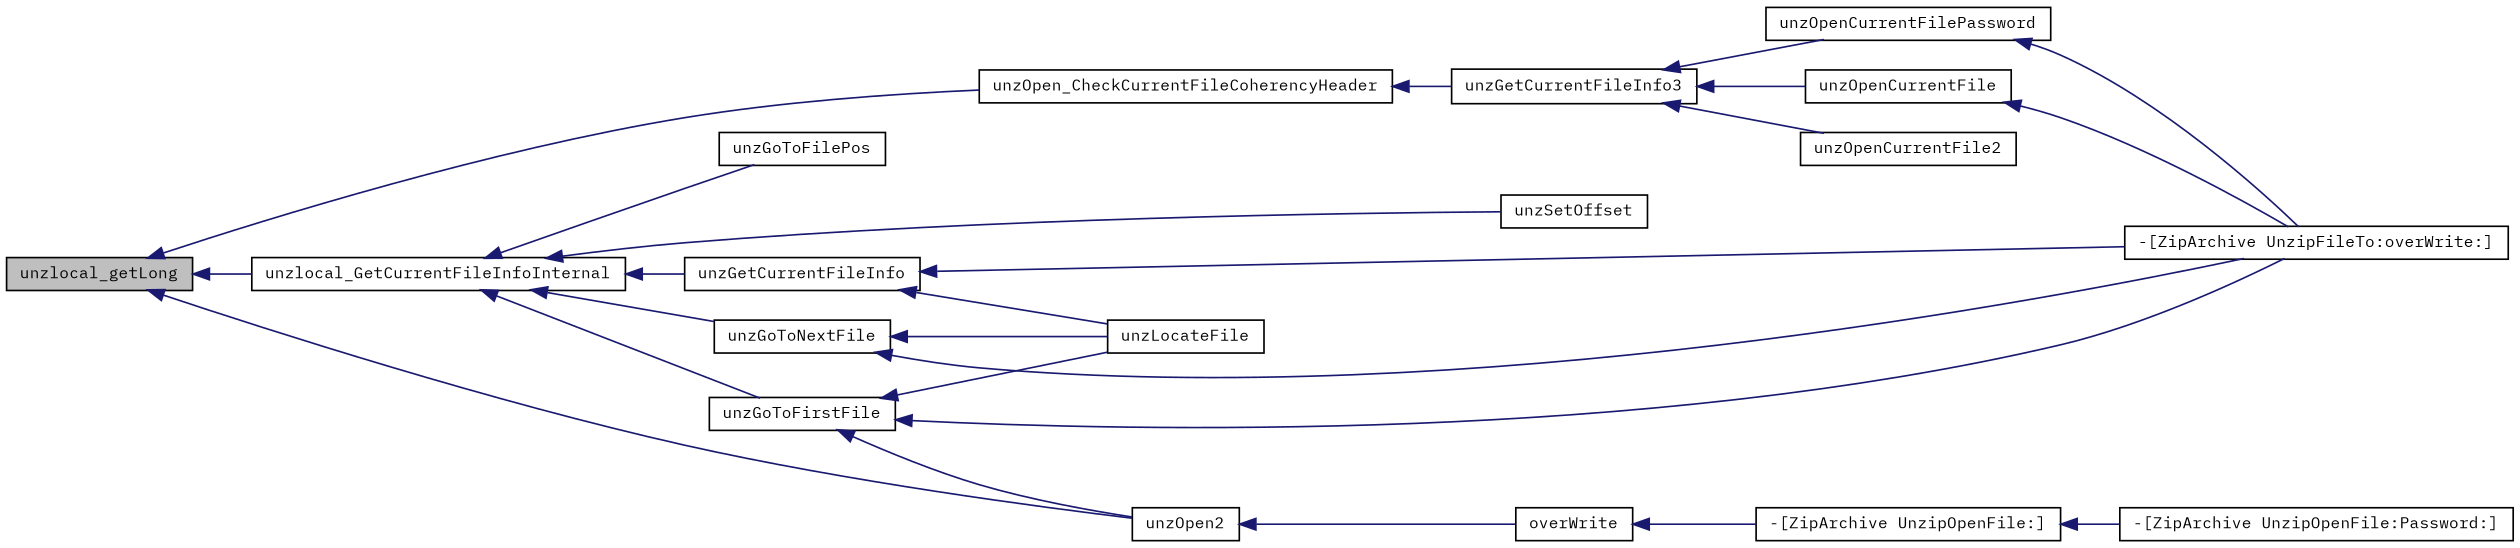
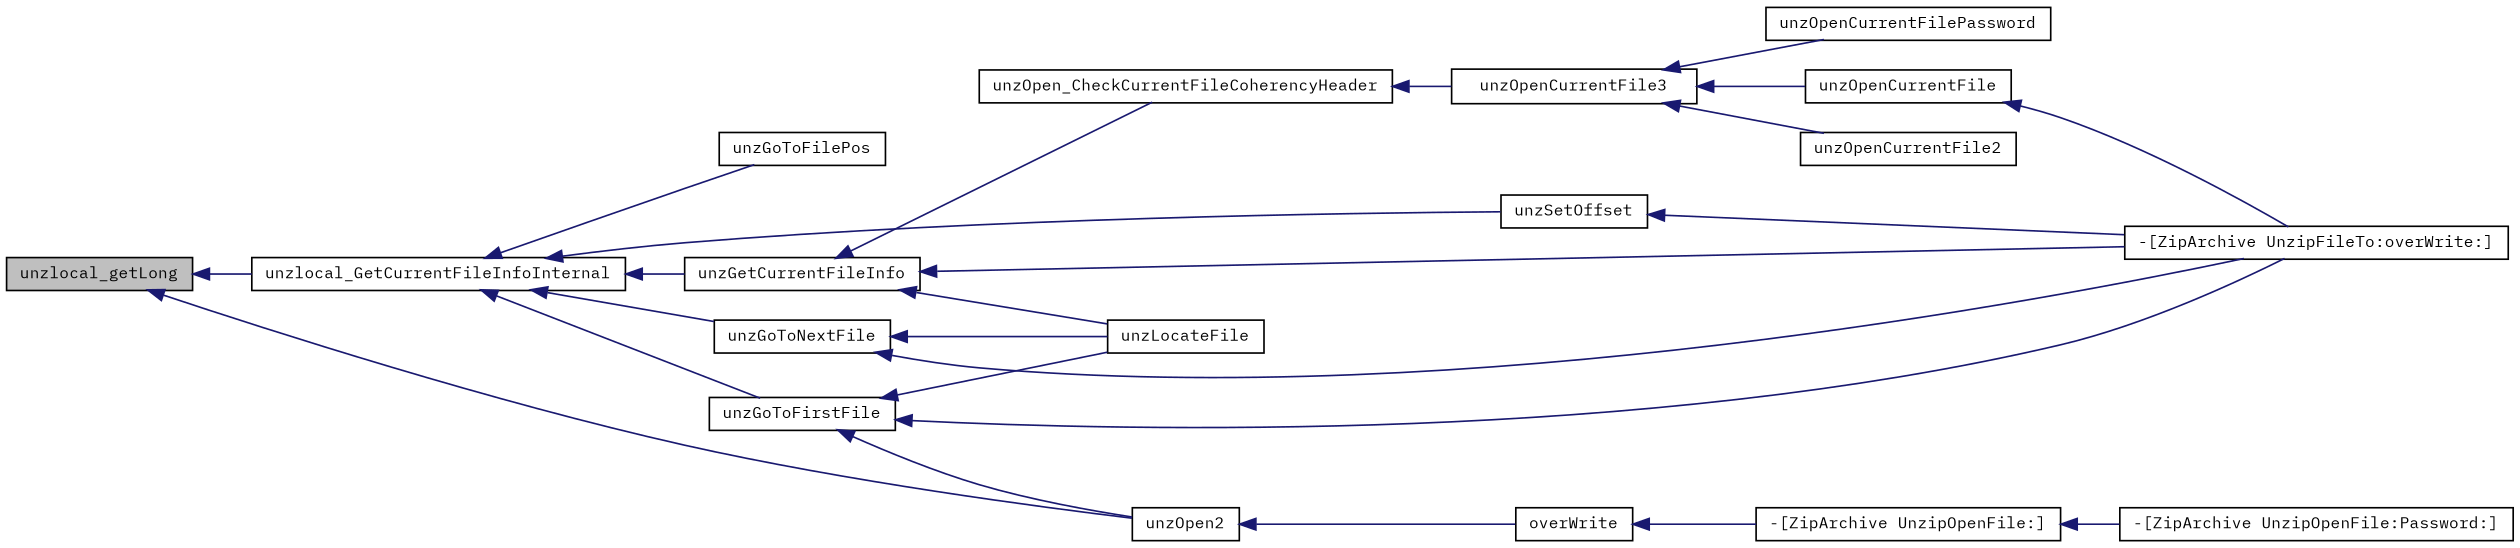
(1574, 86) -> (1574, 86)
(2174, 122) -> (1894, 225)
(565, 141) -> (1002, 177)
